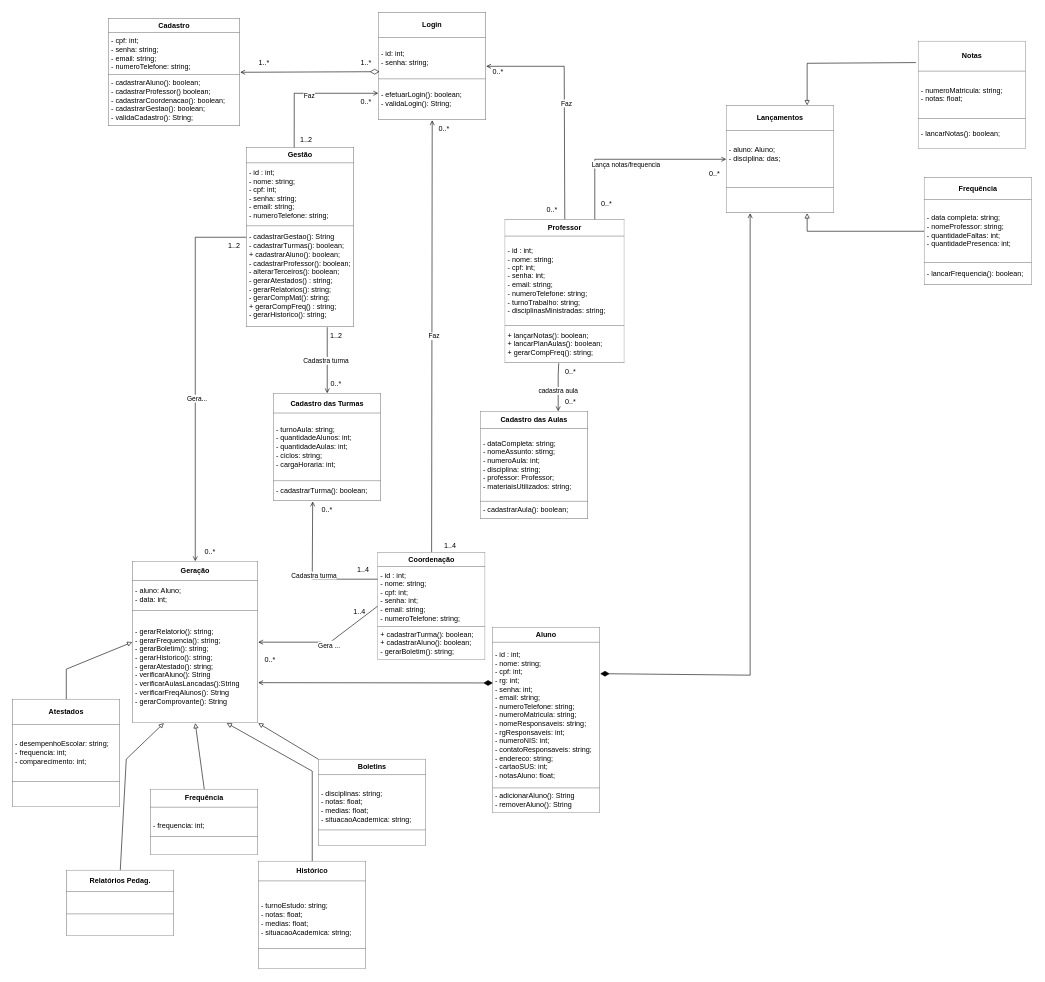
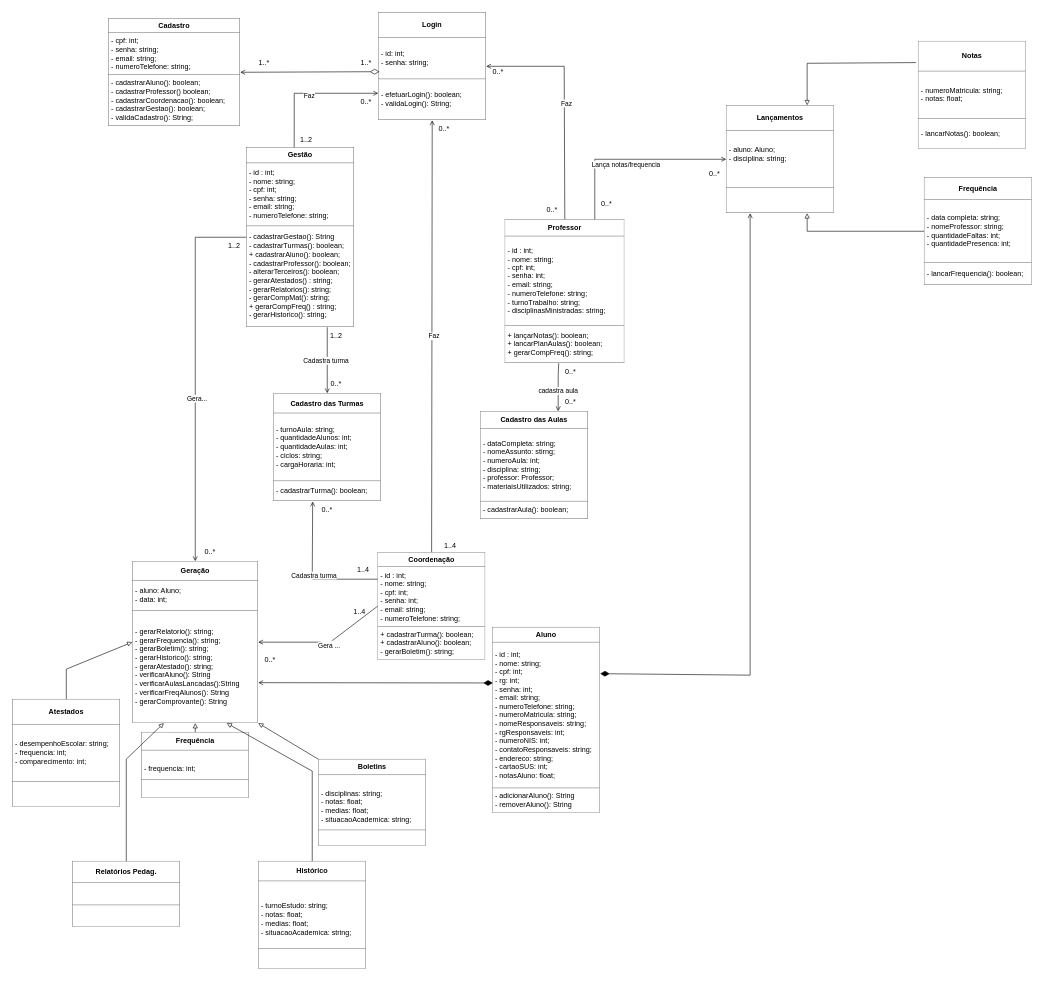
(755, 118) -> (760, 118)
(204, 822) -> (195, 765)
(120, 903) -> (126, 894)
